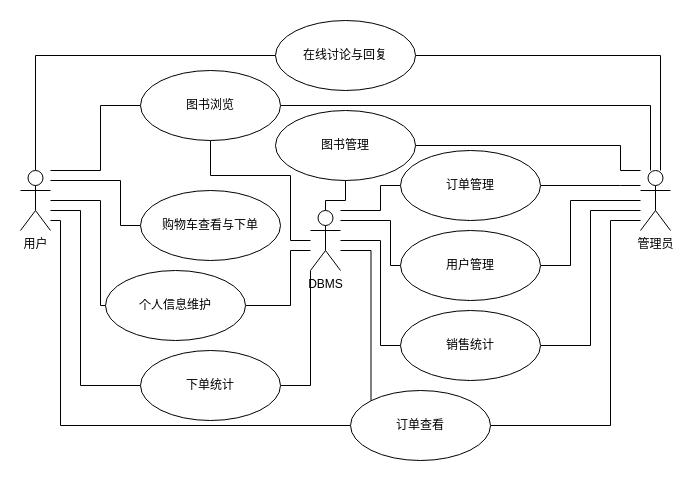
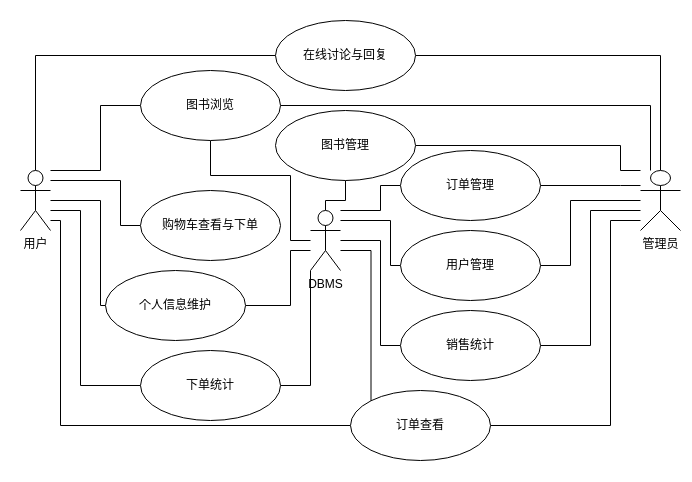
(656, 201) -> (661, 201)
